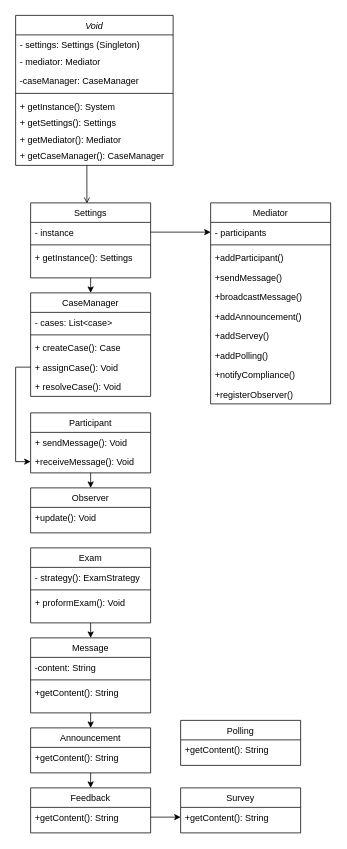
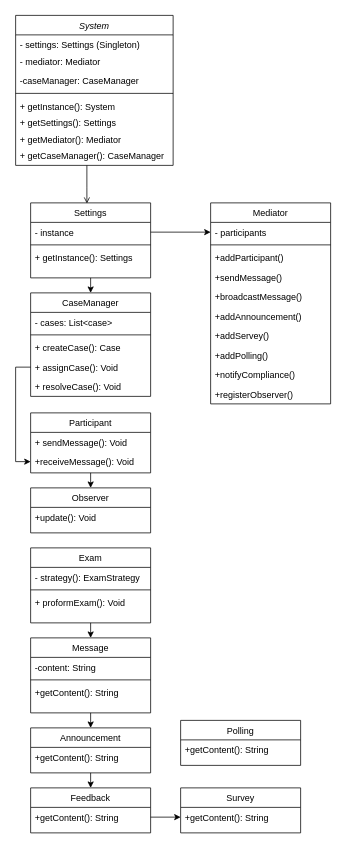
(94, 26) -> (94, 26)
